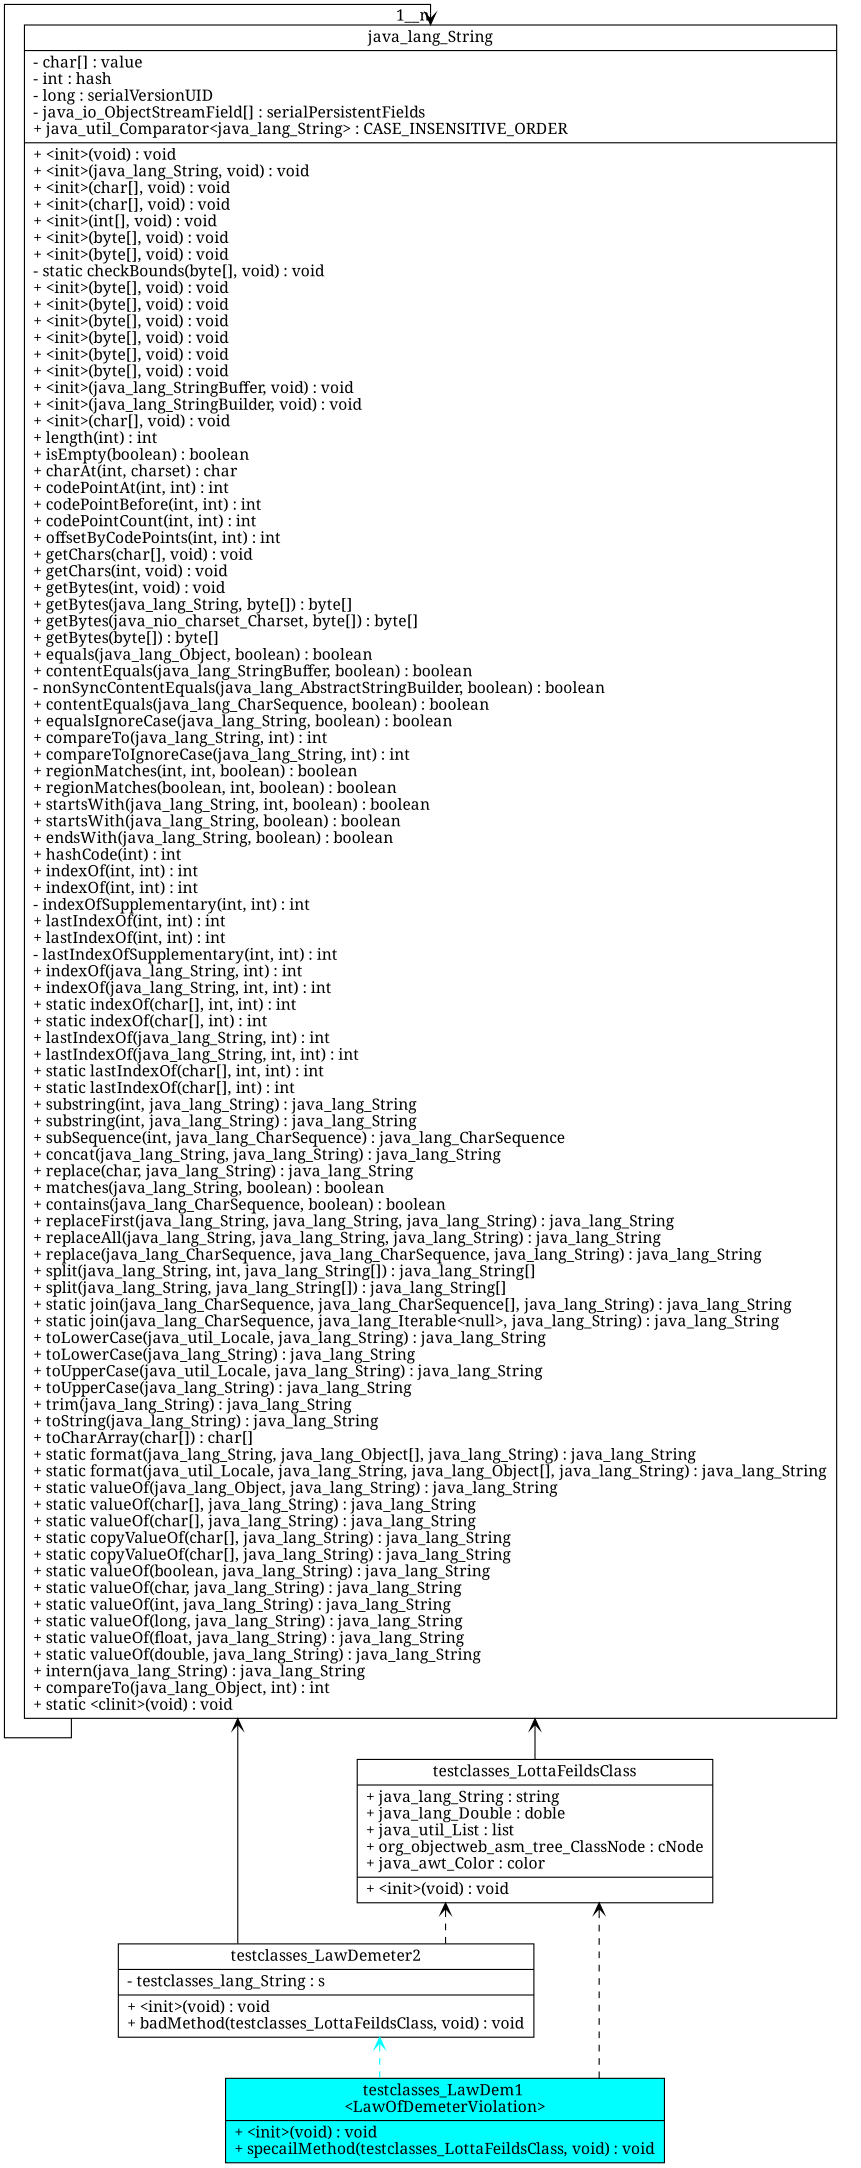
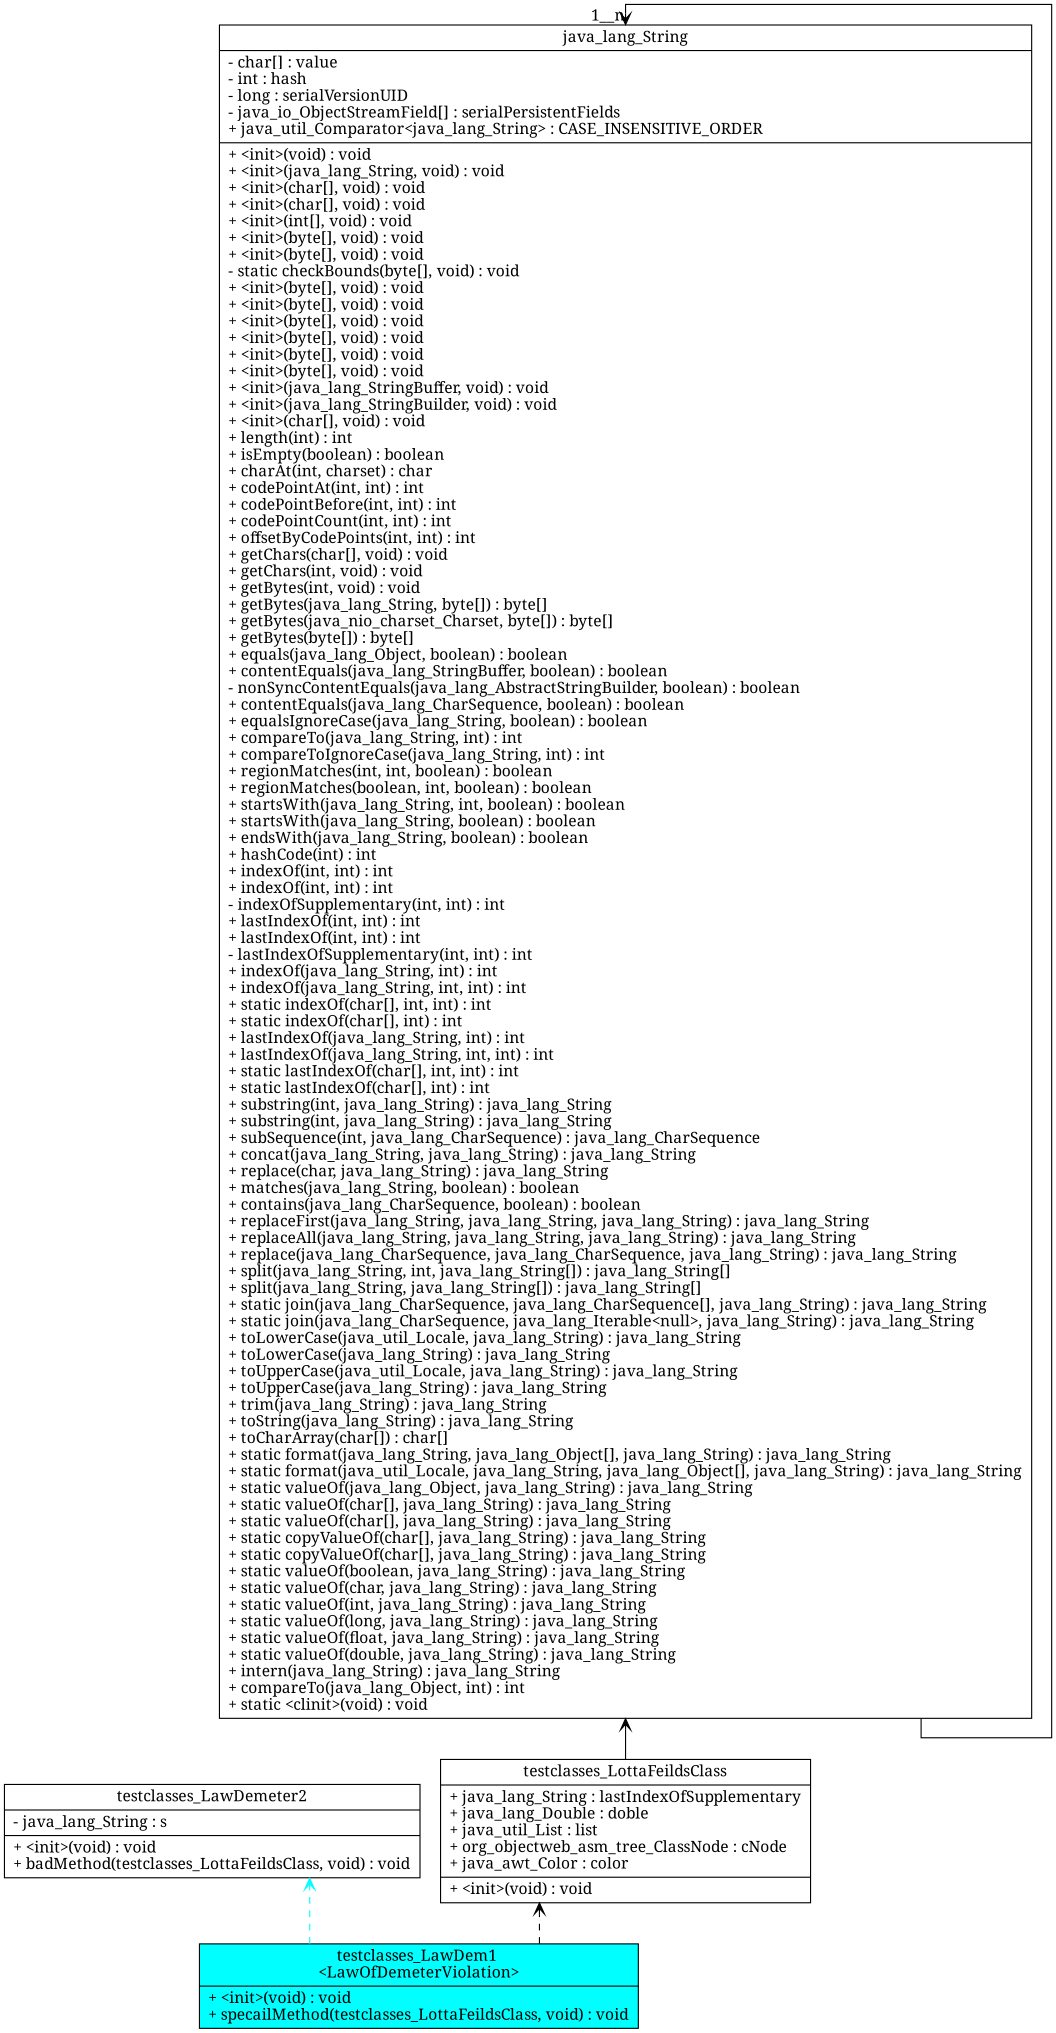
(463, 1797) -> (626, 1797)
(238, 1837) -> none
(446, 1929) -> none
(226, 1982) -> (91, 1822)
